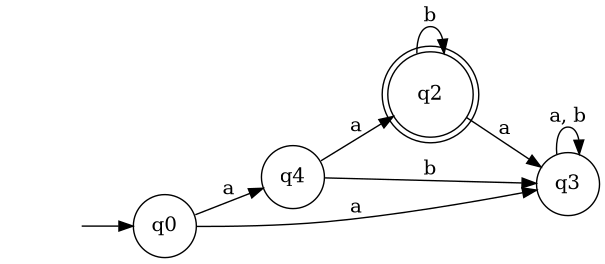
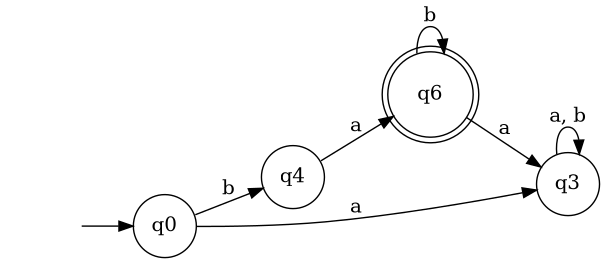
(430, 94) -> (430, 94)
(423, 180) -> none
(229, 189) -> (229, 189)
